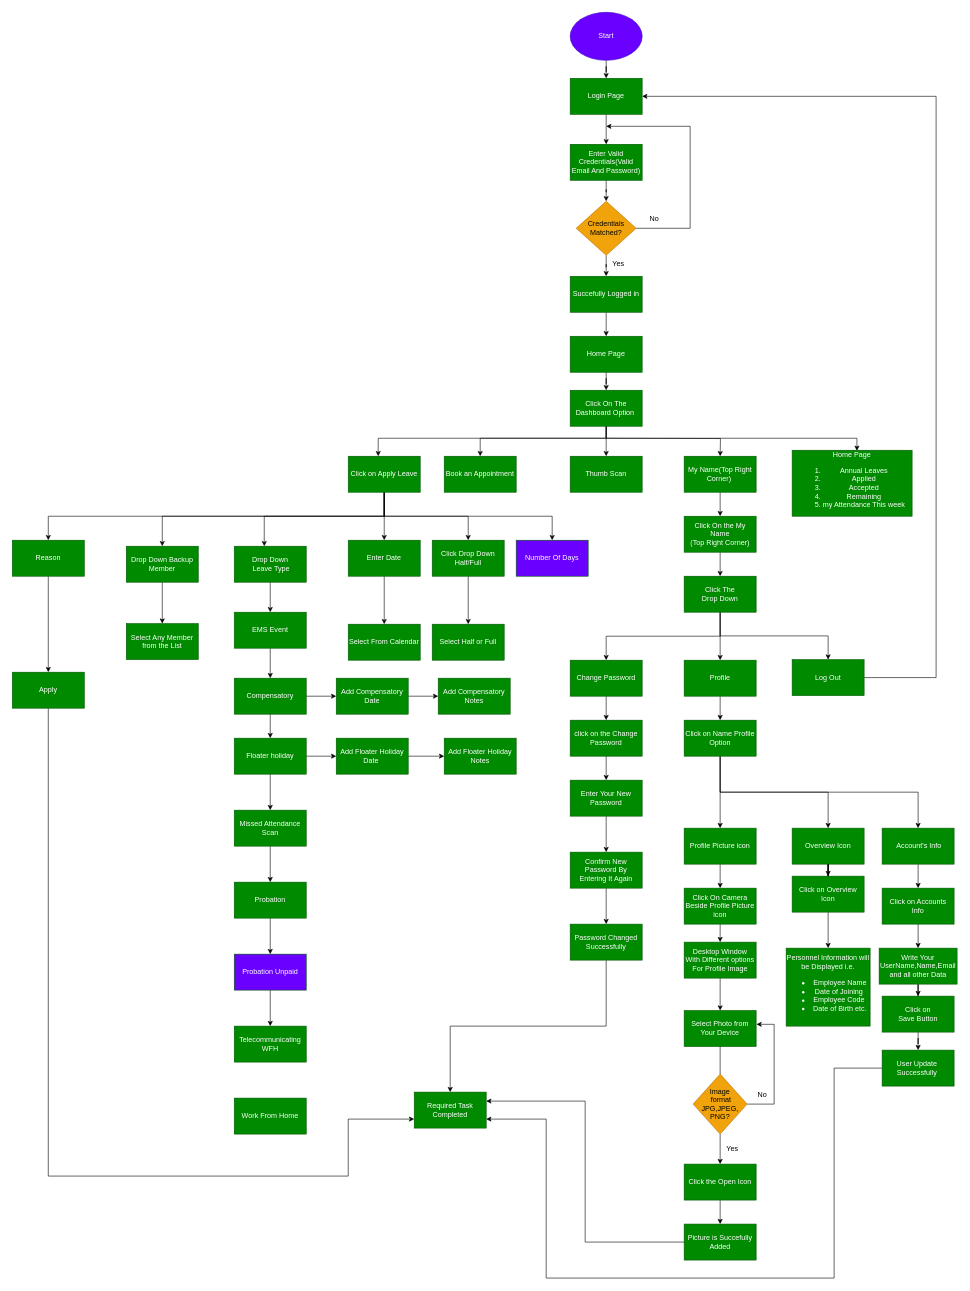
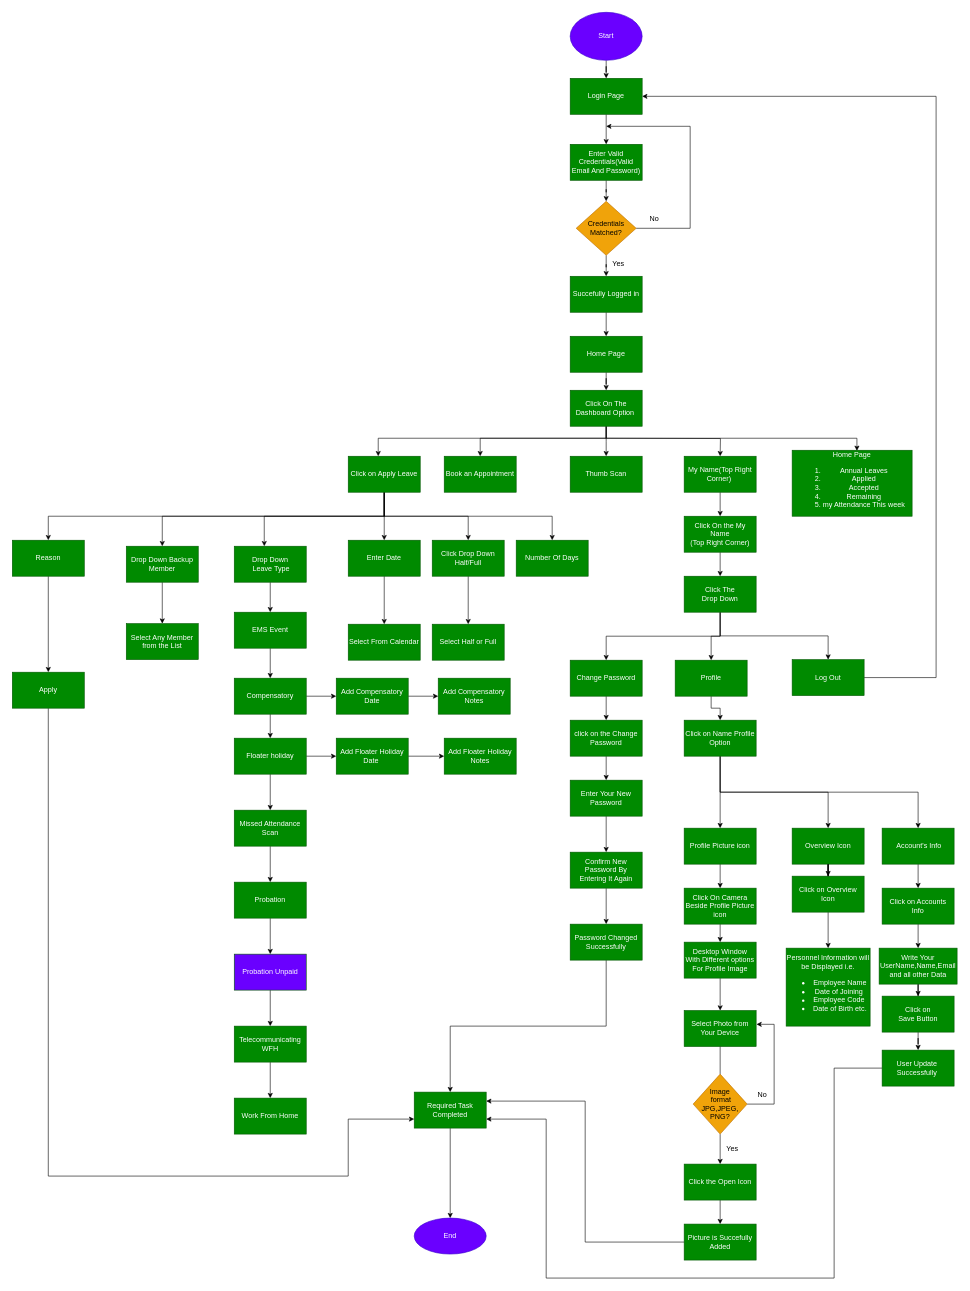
(552, 558) -> (552, 558)
(720, 678) -> (711, 678)
none -> (270, 1092)
none -> (450, 1212)
none -> (450, 1236)
